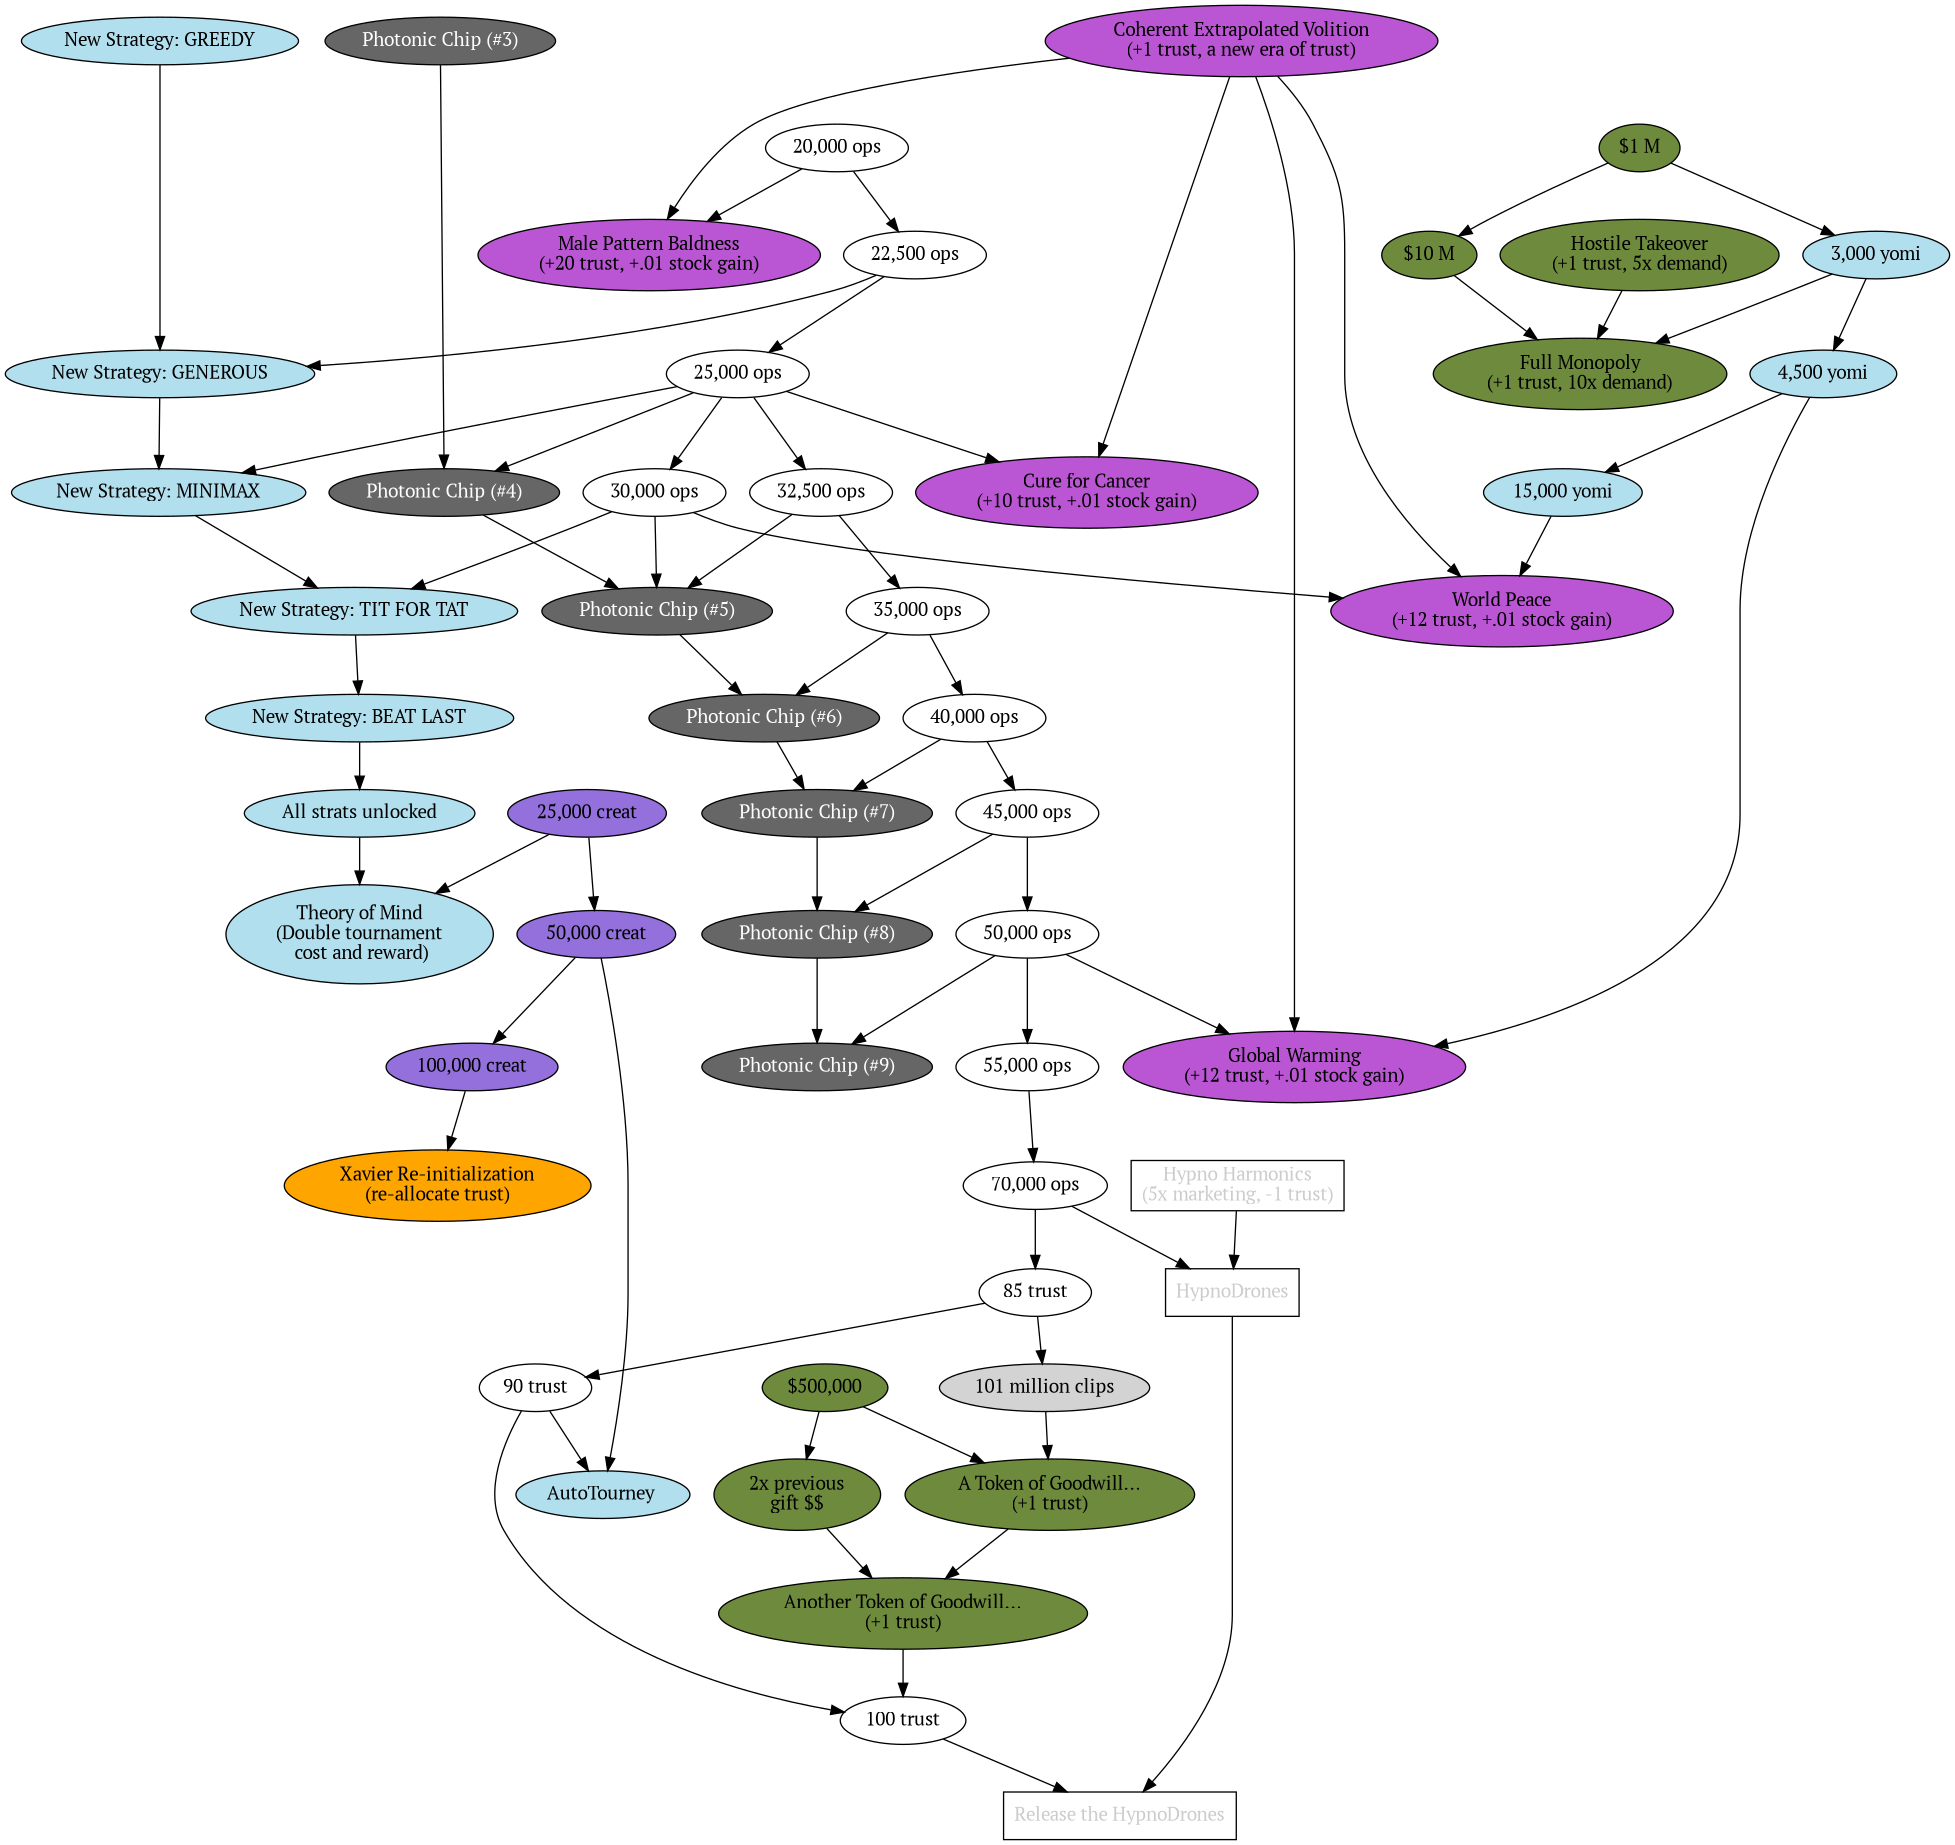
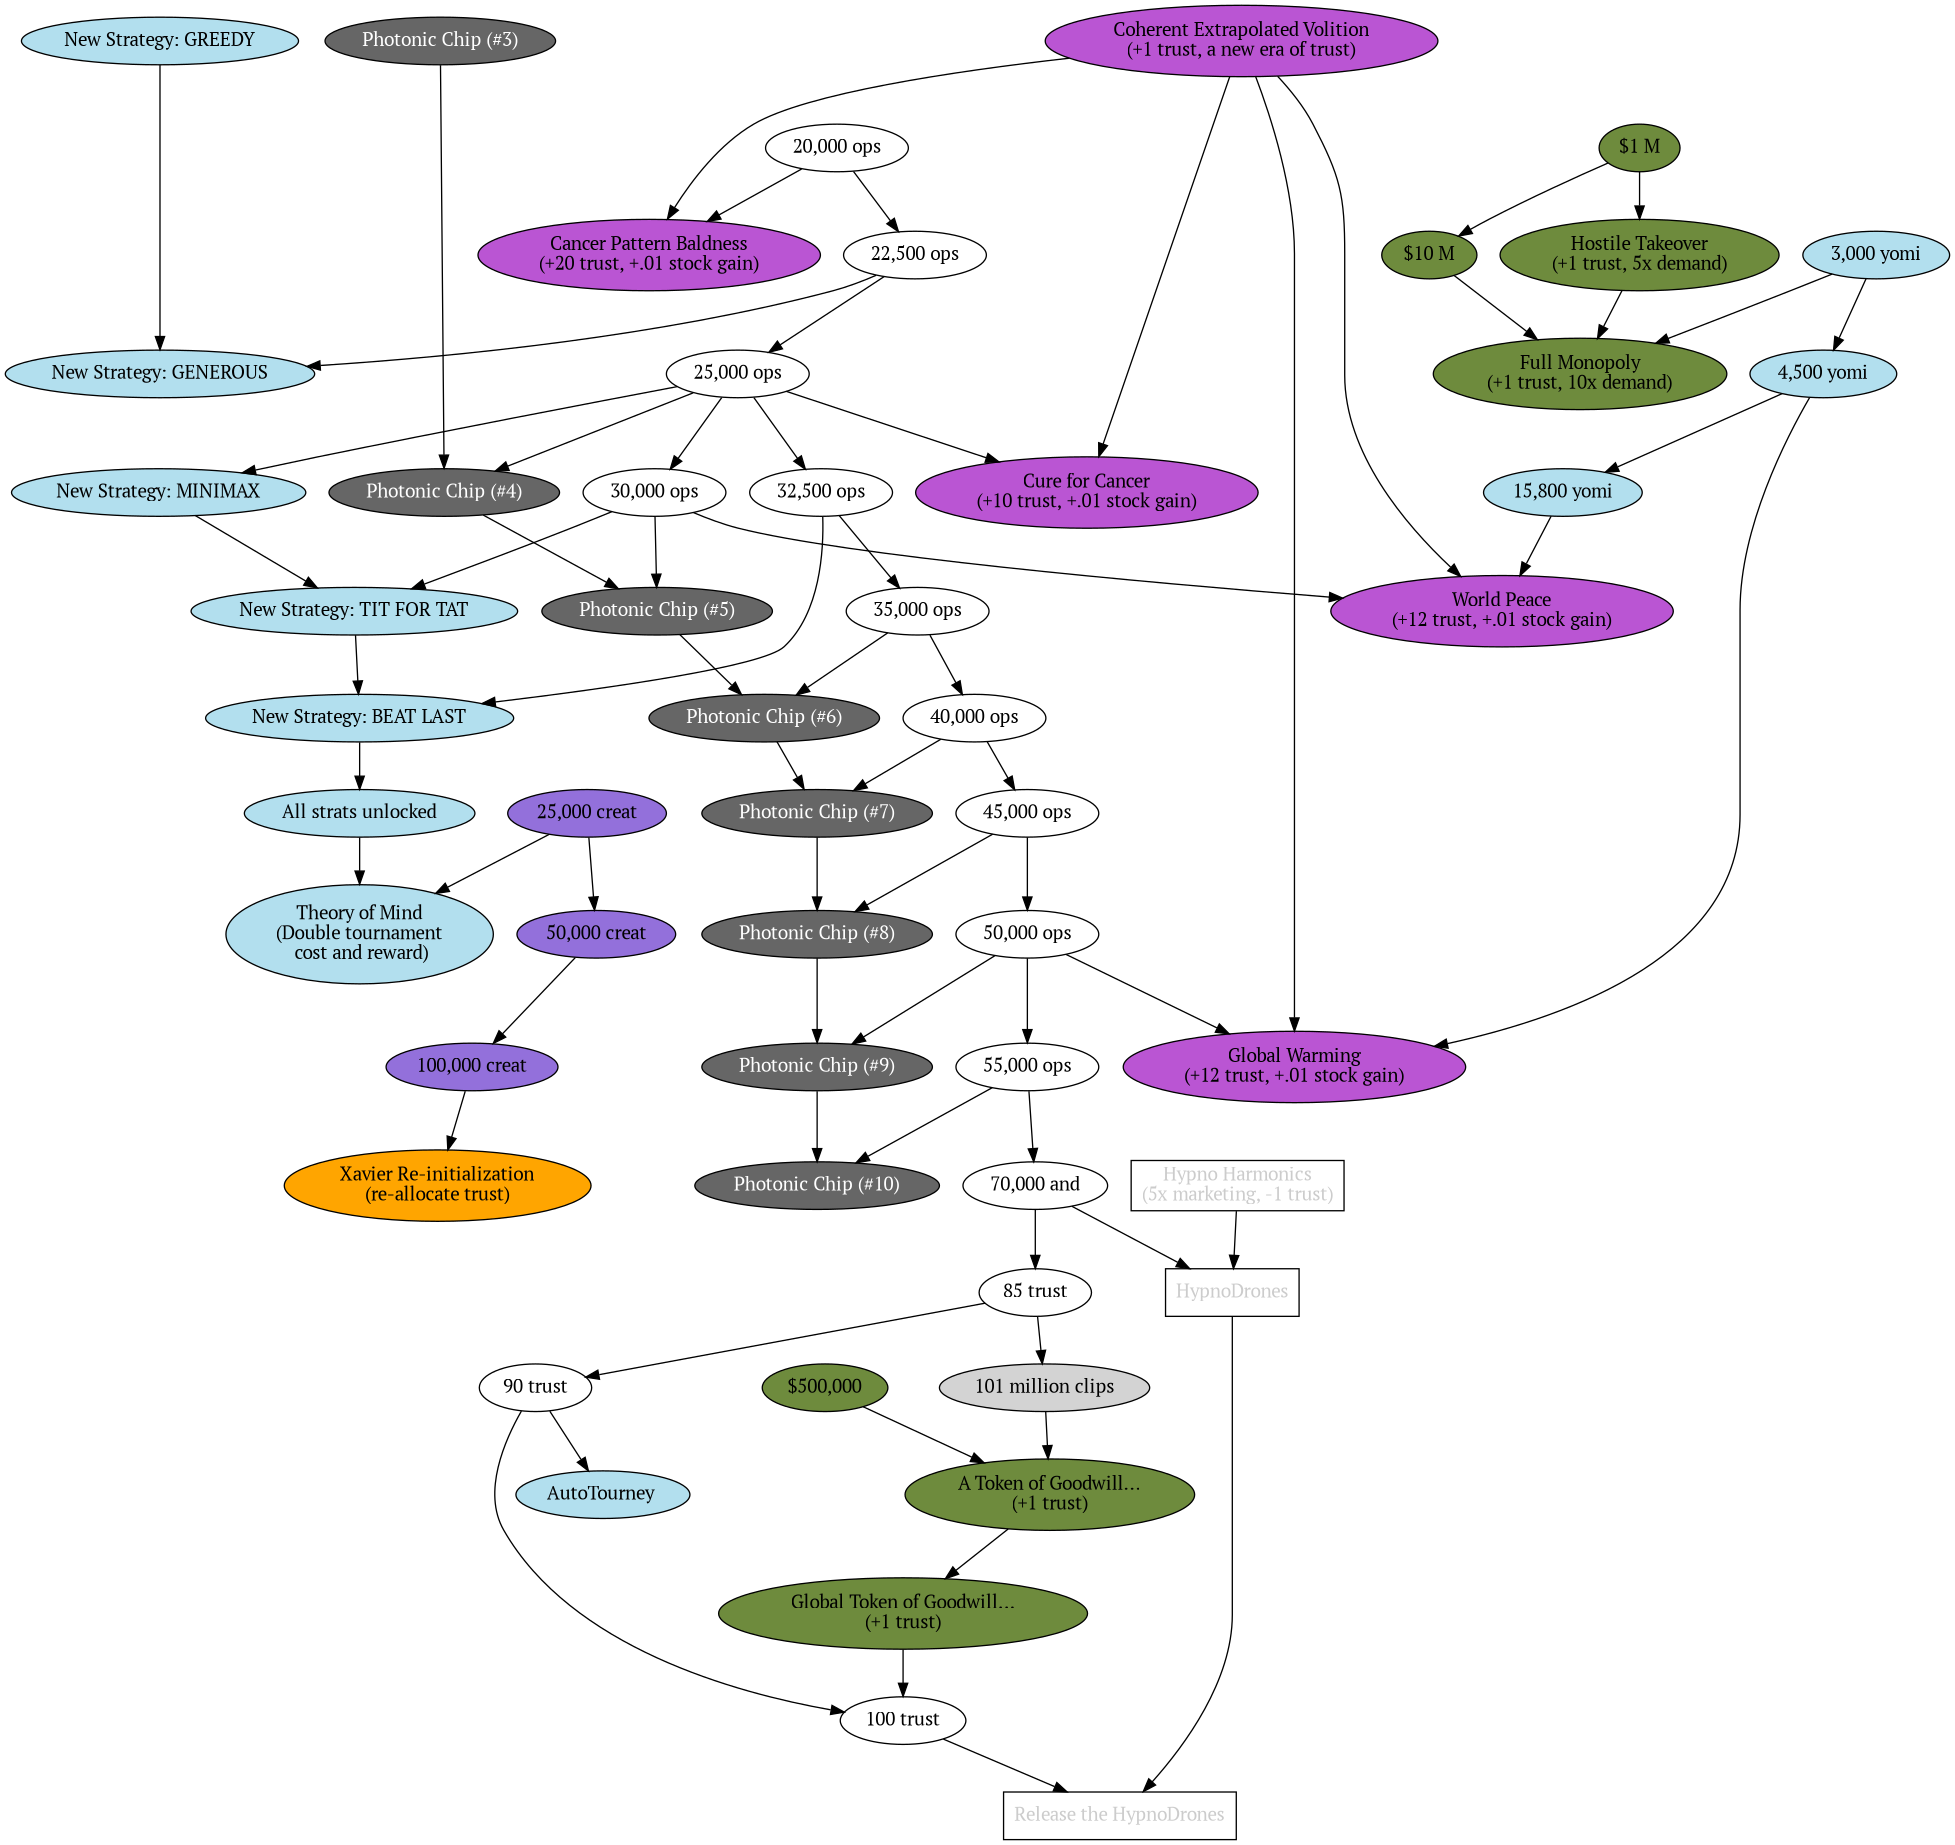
(1747, 196) -> (1640, 189)
(649, 255) -> (649, 255)
(159, 427) -> none
(1563, 493) -> (1563, 493)
(746, 547) -> (699, 672)
none -> (817, 1186)
(1035, 1186) -> (1035, 1186)
(628, 1207) -> none
(797, 1495) -> none
(903, 1614) -> (903, 1614)
